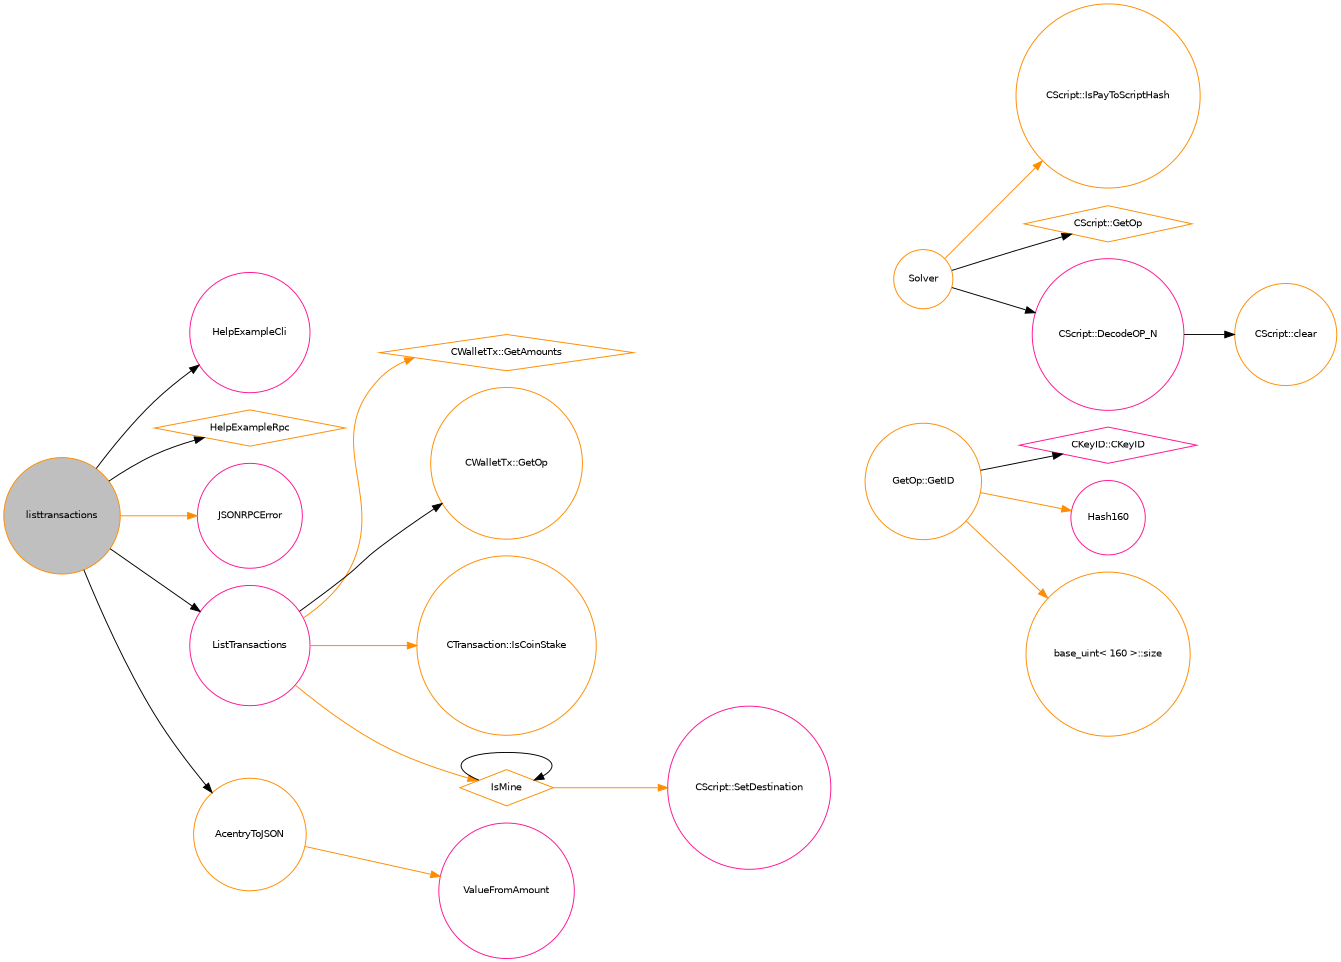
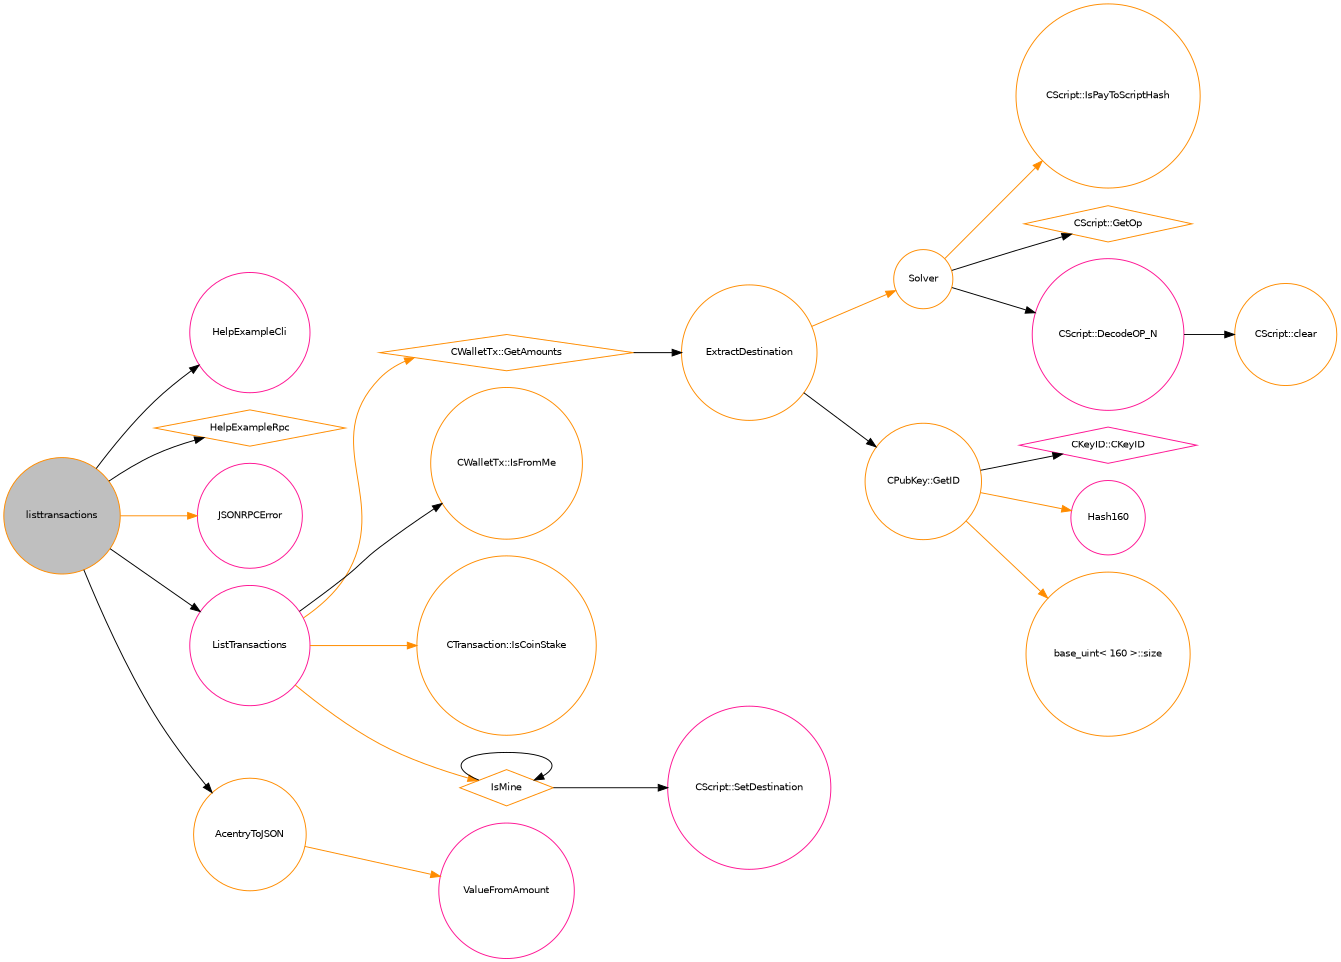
none -> (749, 353)
(507, 463) -> (507, 463)
(923, 481) -> (923, 481)
(606, 788) -> (606, 788)
